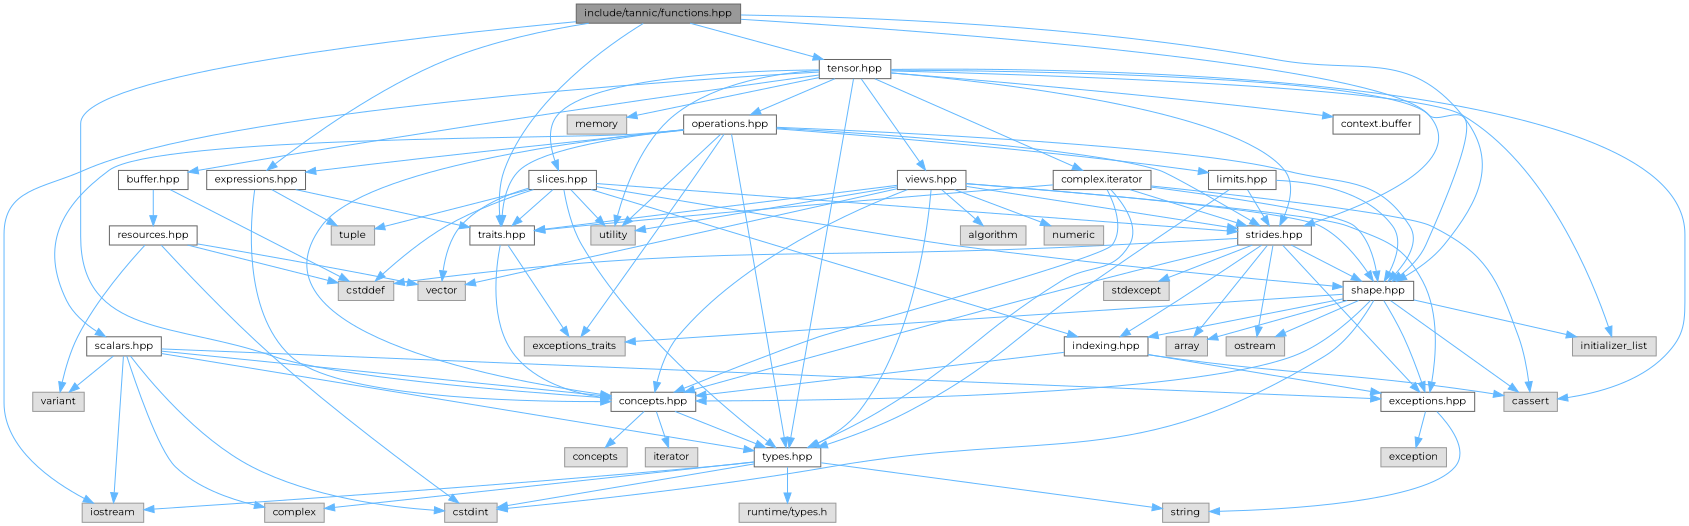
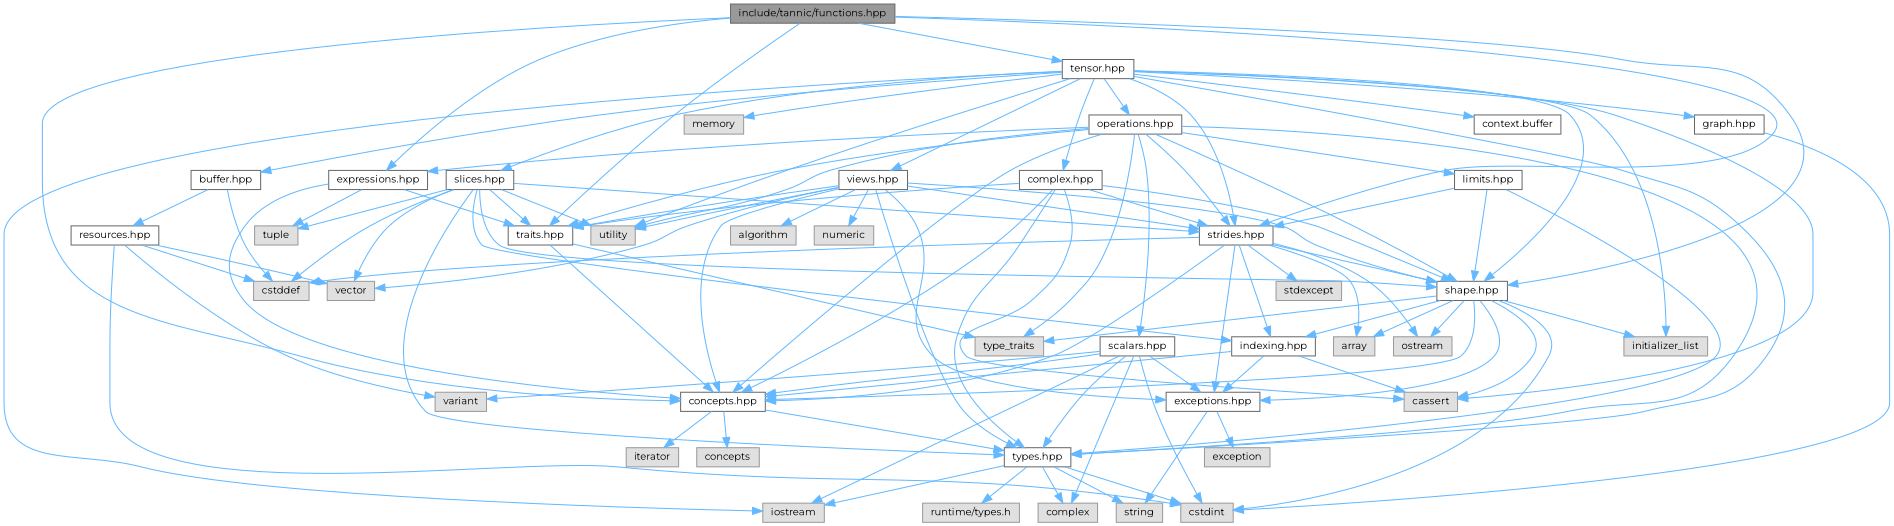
none -> (1729, 125)
(1102, 180) -> (1061, 180)
(575, 346) -> (1009, 346)
